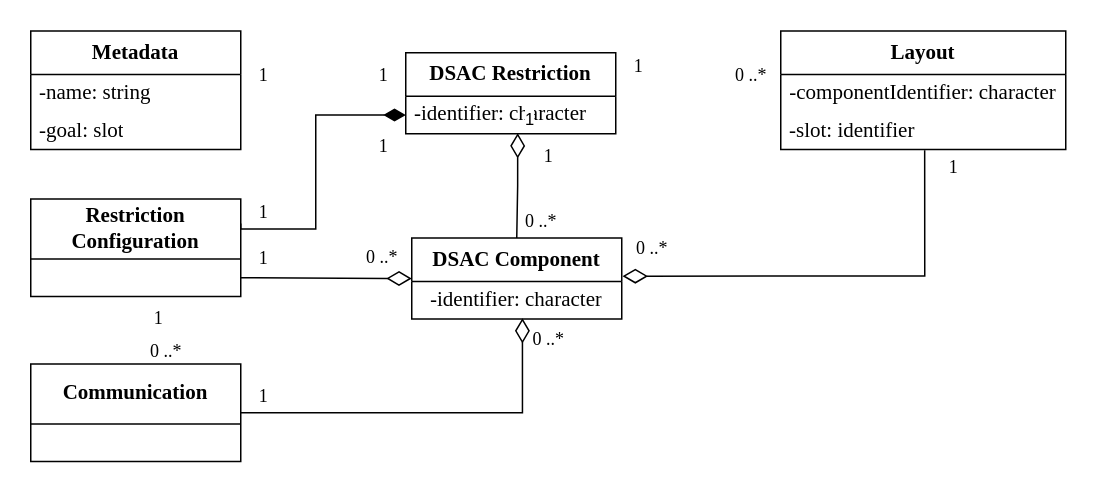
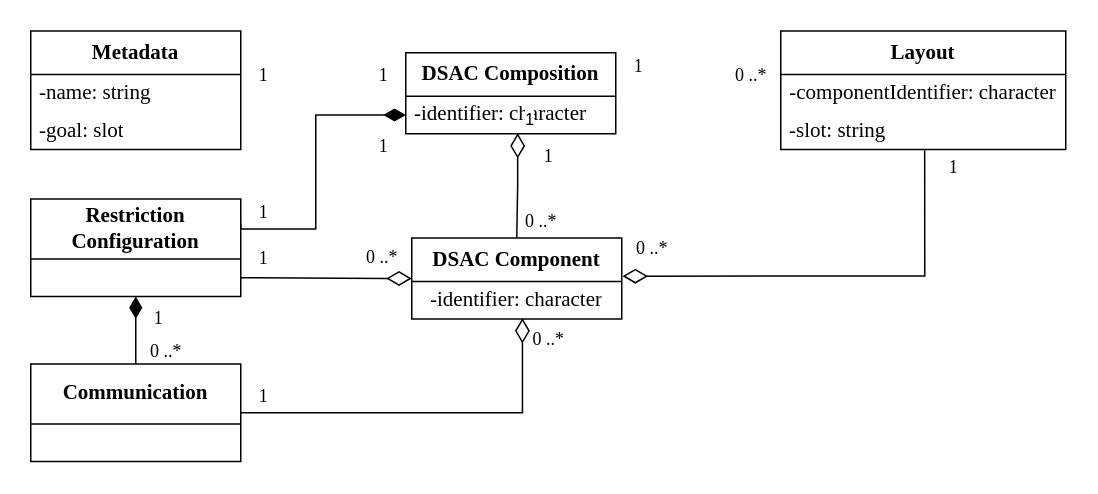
(511, 74) -> (511, 74)
(873, 131) -> (855, 131)
none -> (136, 341)
